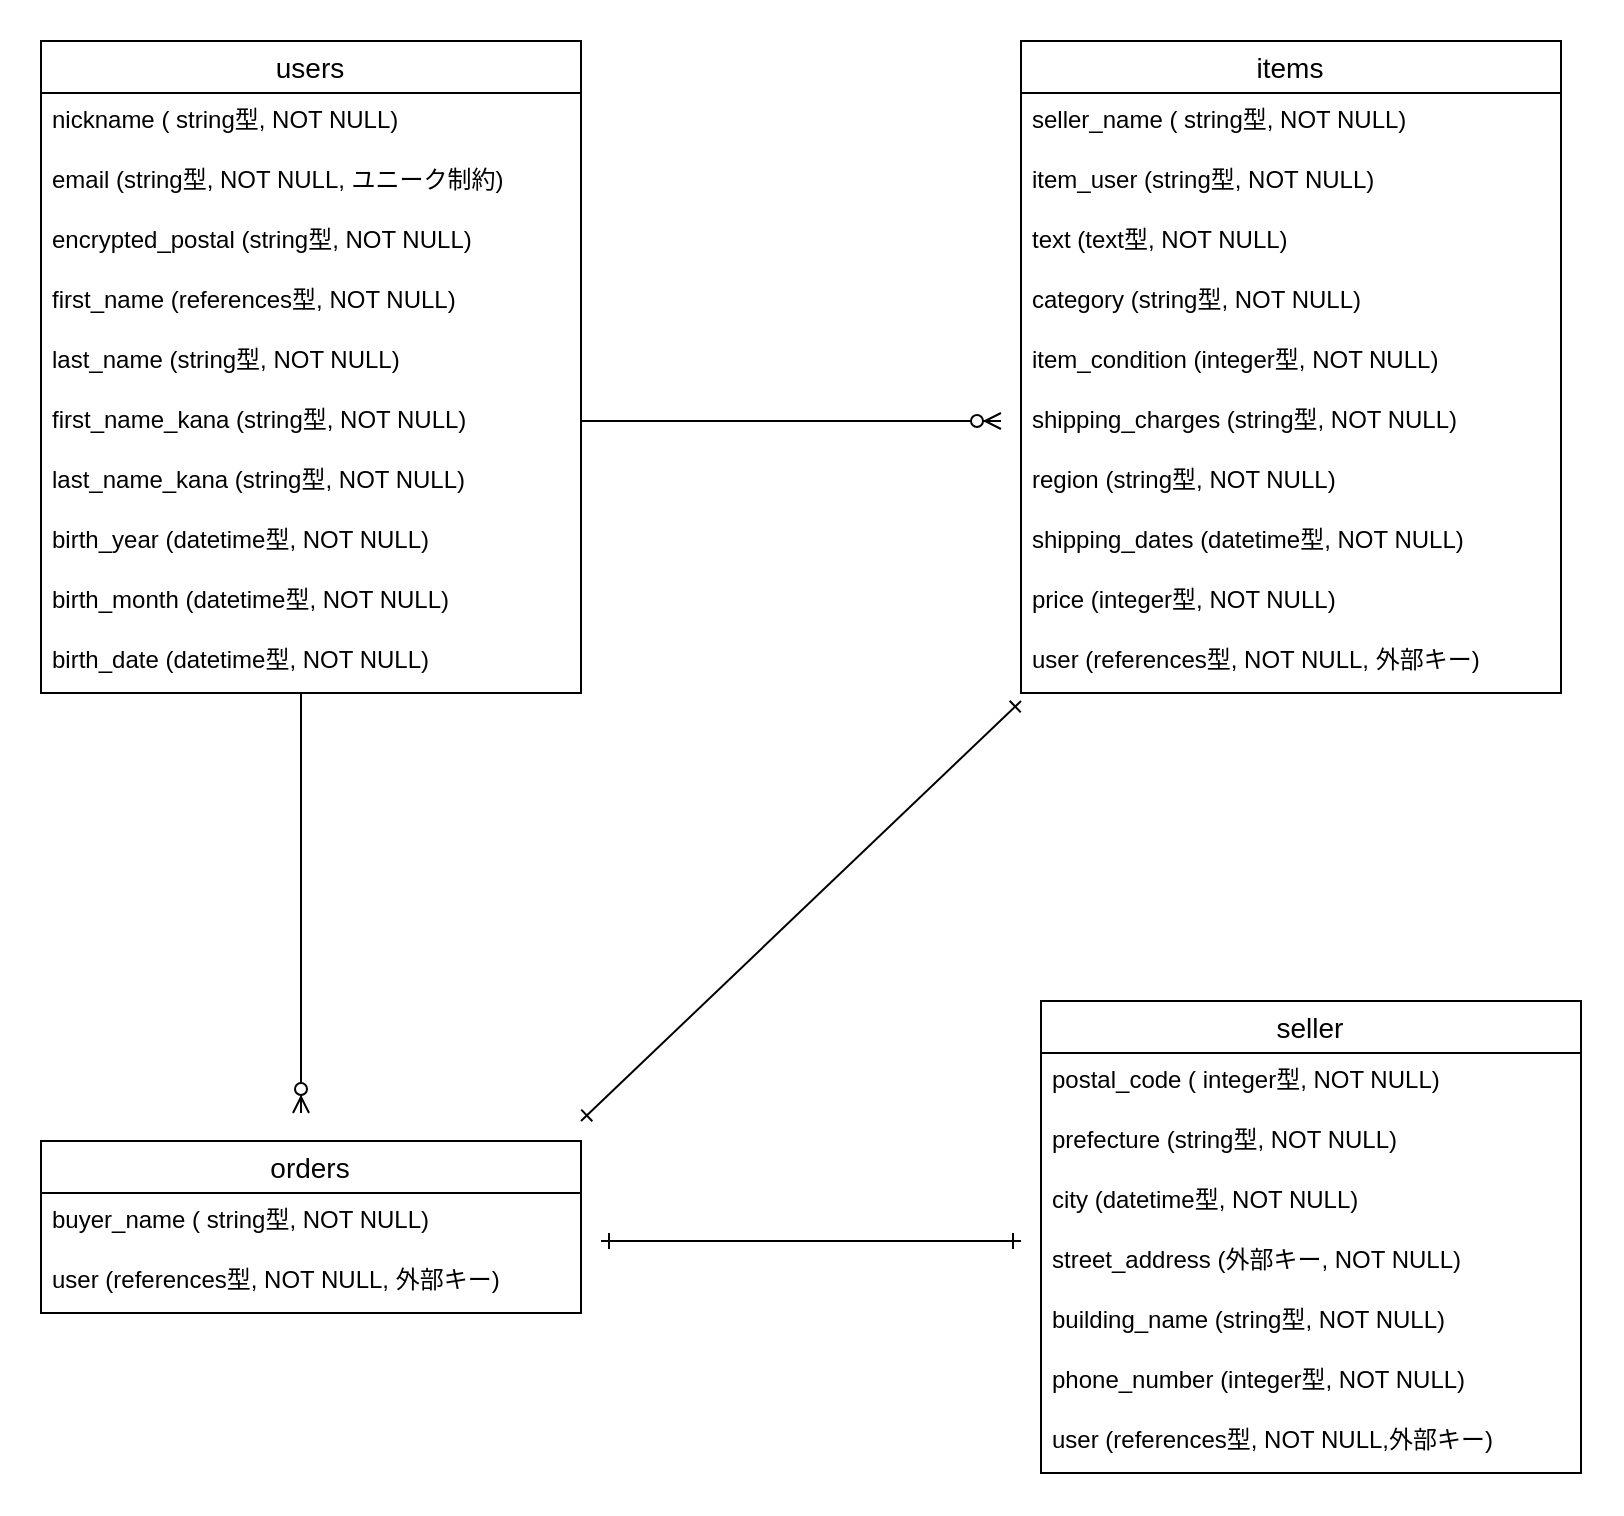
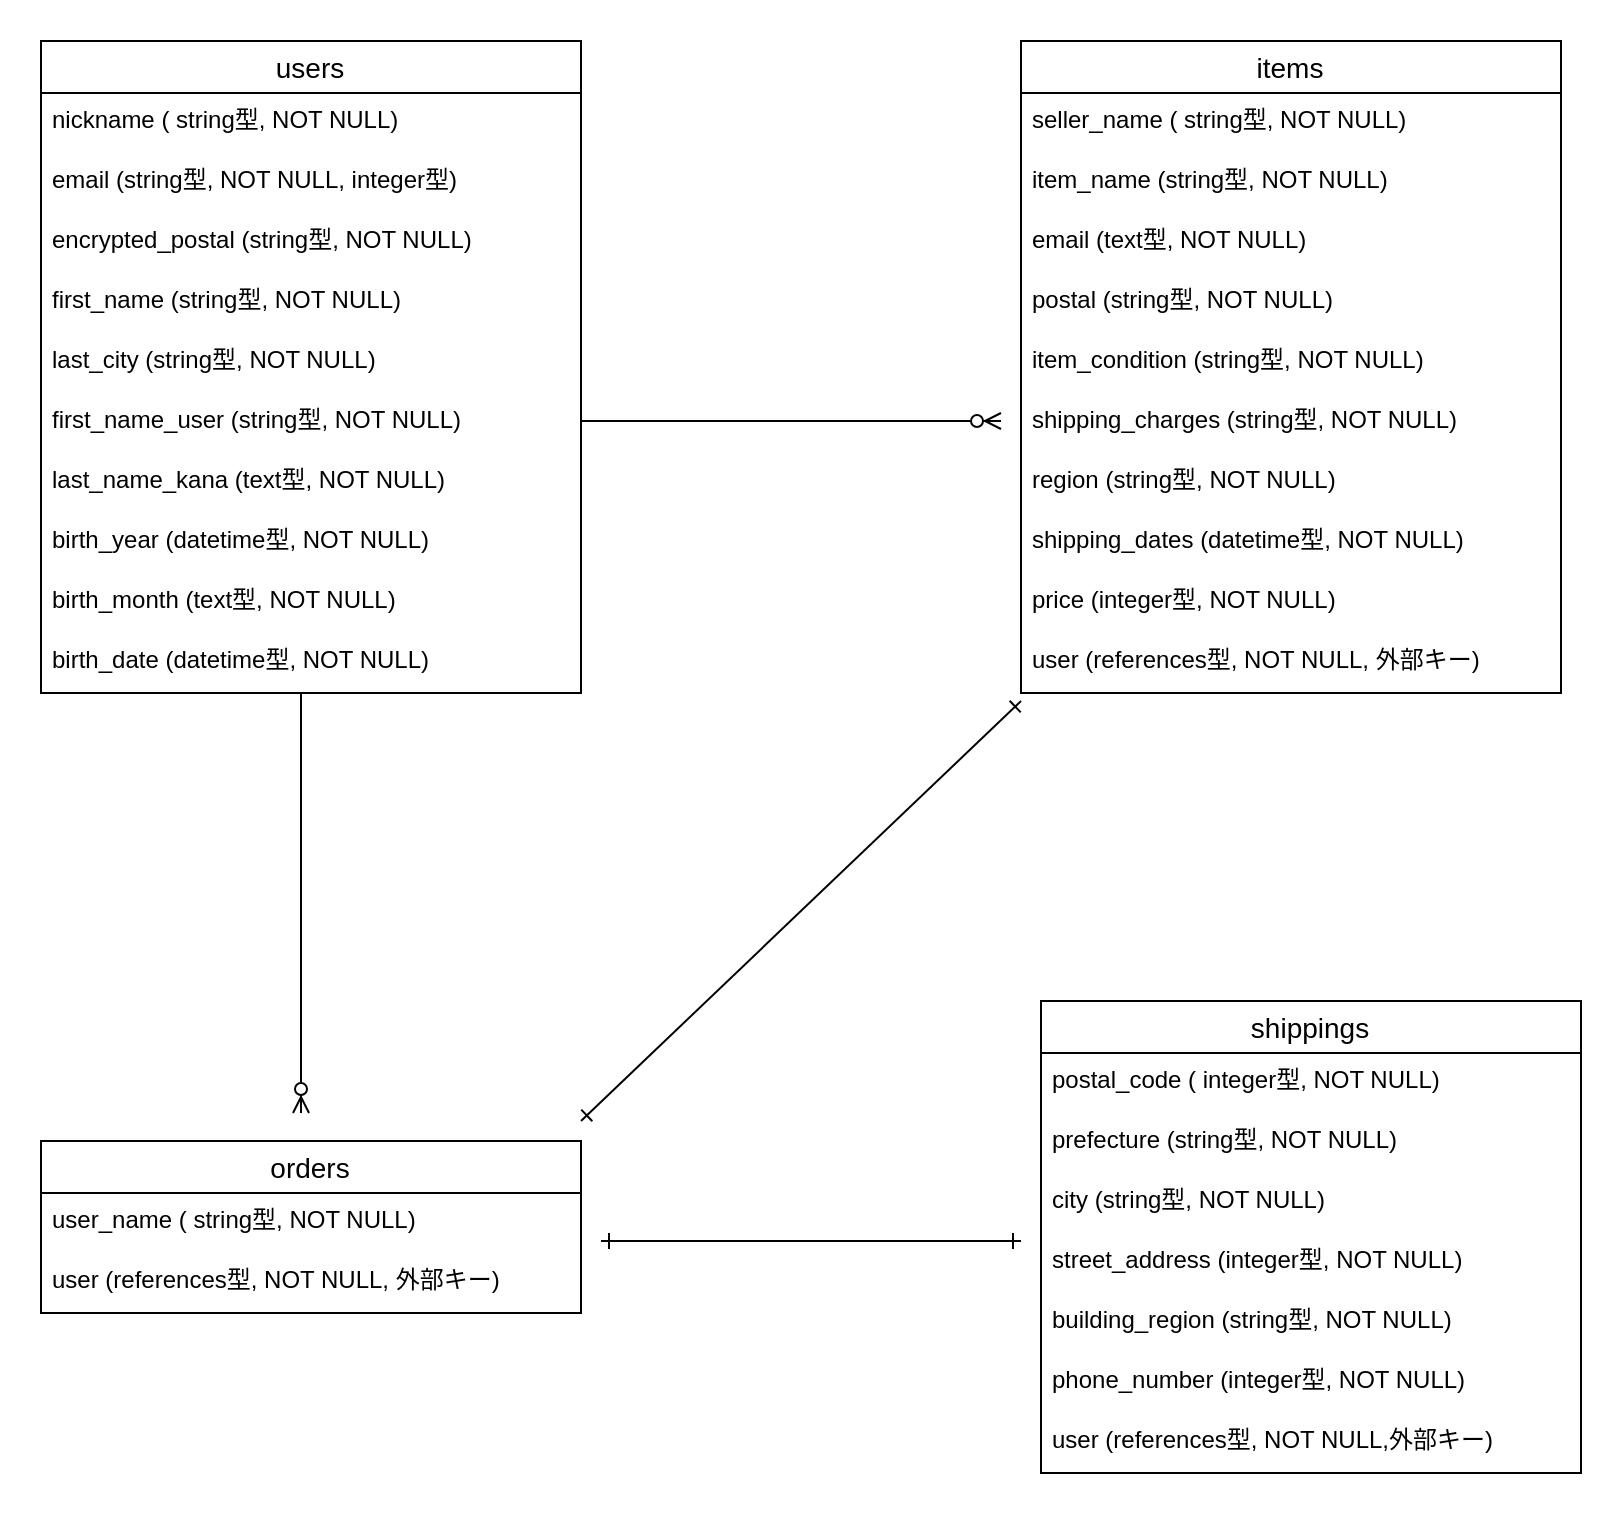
(283, 180) -> (267, 180)
(1213, 180) -> (1213, 180)
(1173, 240) -> (1173, 240)
(270, 300) -> (240, 300)
(1210, 300) -> (1193, 300)
(237, 360) -> (233, 360)
(1251, 360) -> (1244, 360)
(277, 420) -> (277, 420)
(270, 480) -> (260, 480)
(263, 600) -> (240, 600)
(1310, 1029) -> (1310, 1029)
(1213, 1200) -> (1200, 1200)
(247, 1220) -> (240, 1220)
(1272, 1260) -> (1280, 1260)
(1257, 1320) -> (1268, 1320)
